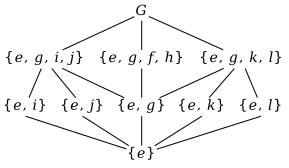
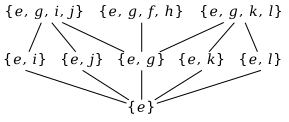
(142, 12) -> none
